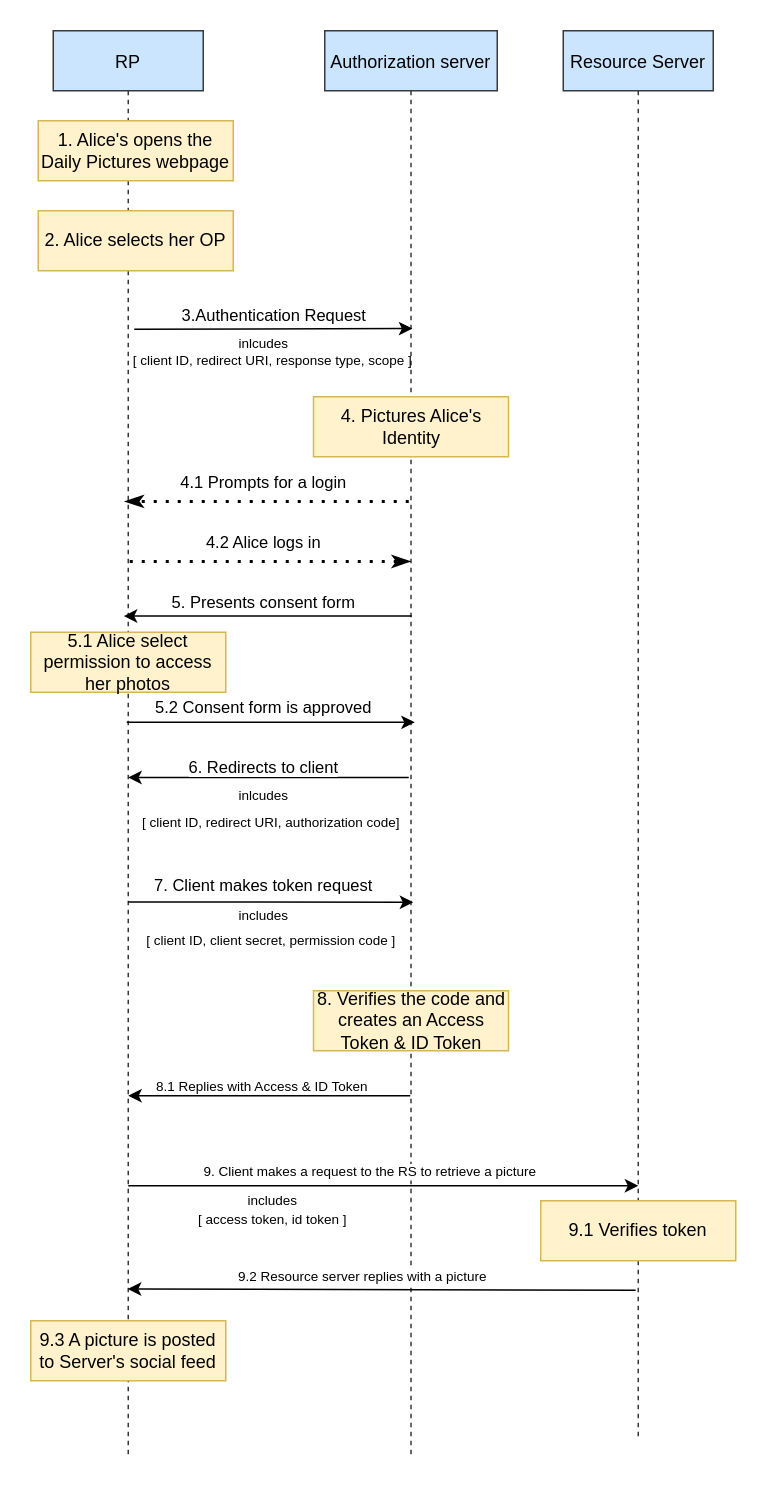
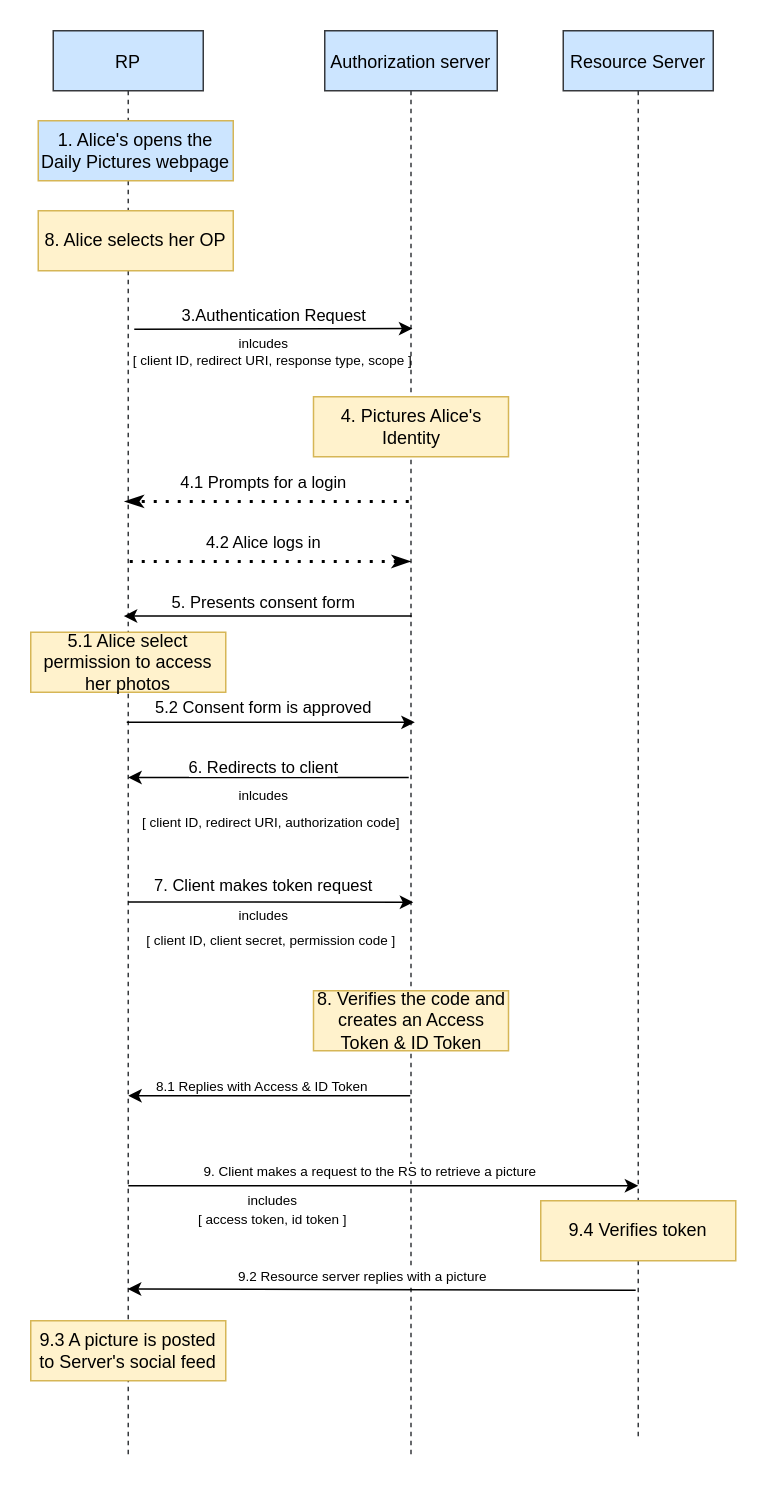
(136, 151) -> (136, 151)
(136, 241) -> (136, 241)
(638, 1231) -> (638, 1231)
